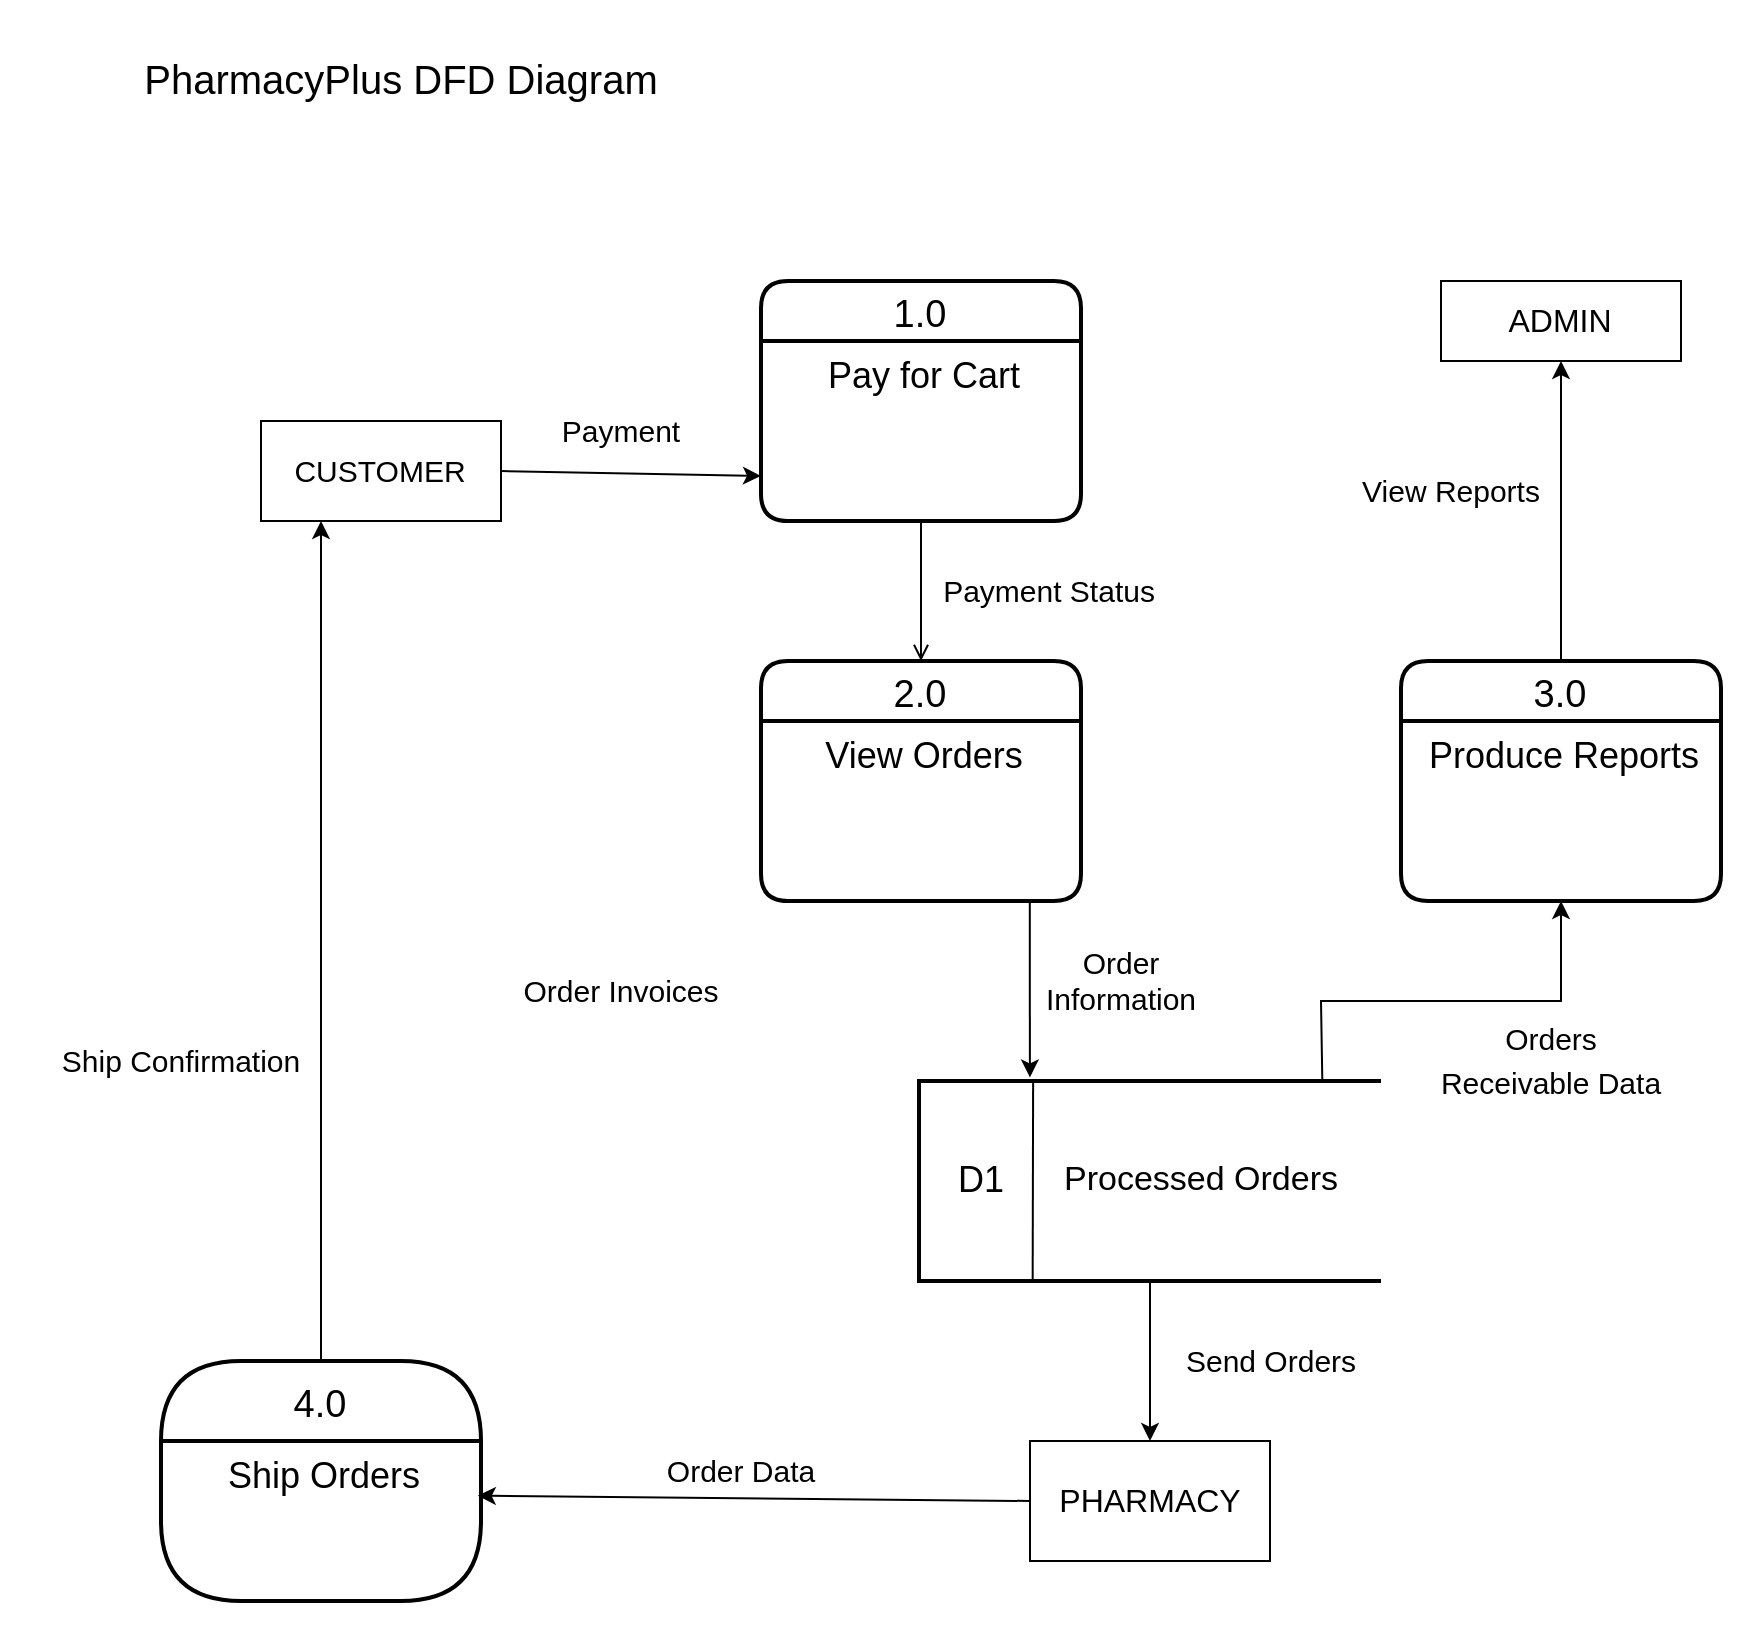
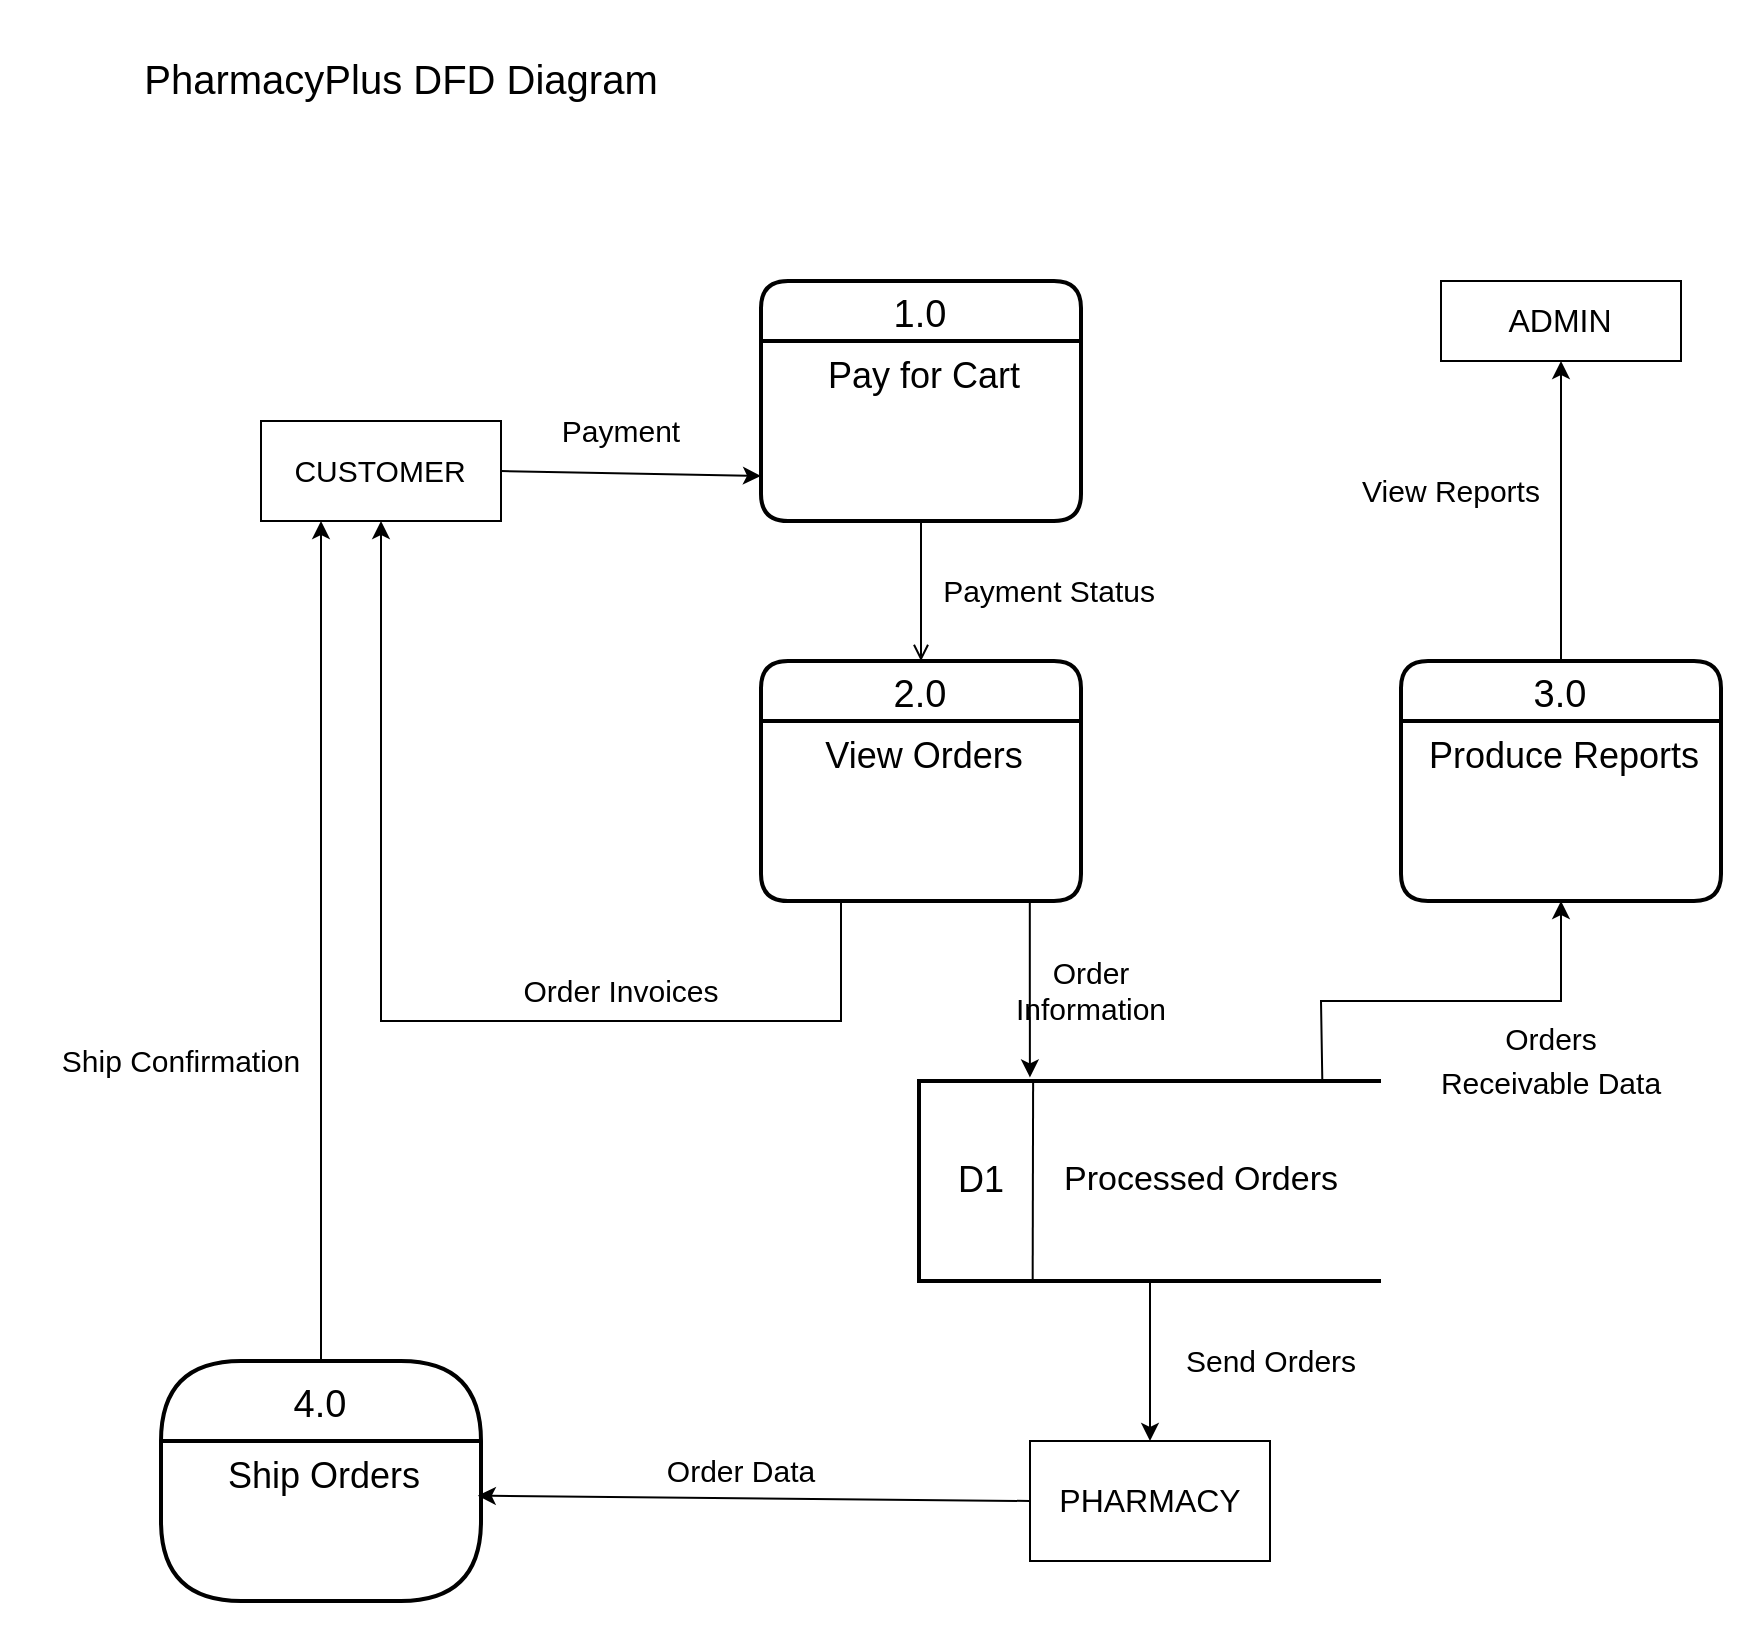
(1121, 981) -> (1091, 991)
none -> (426, 1021)
